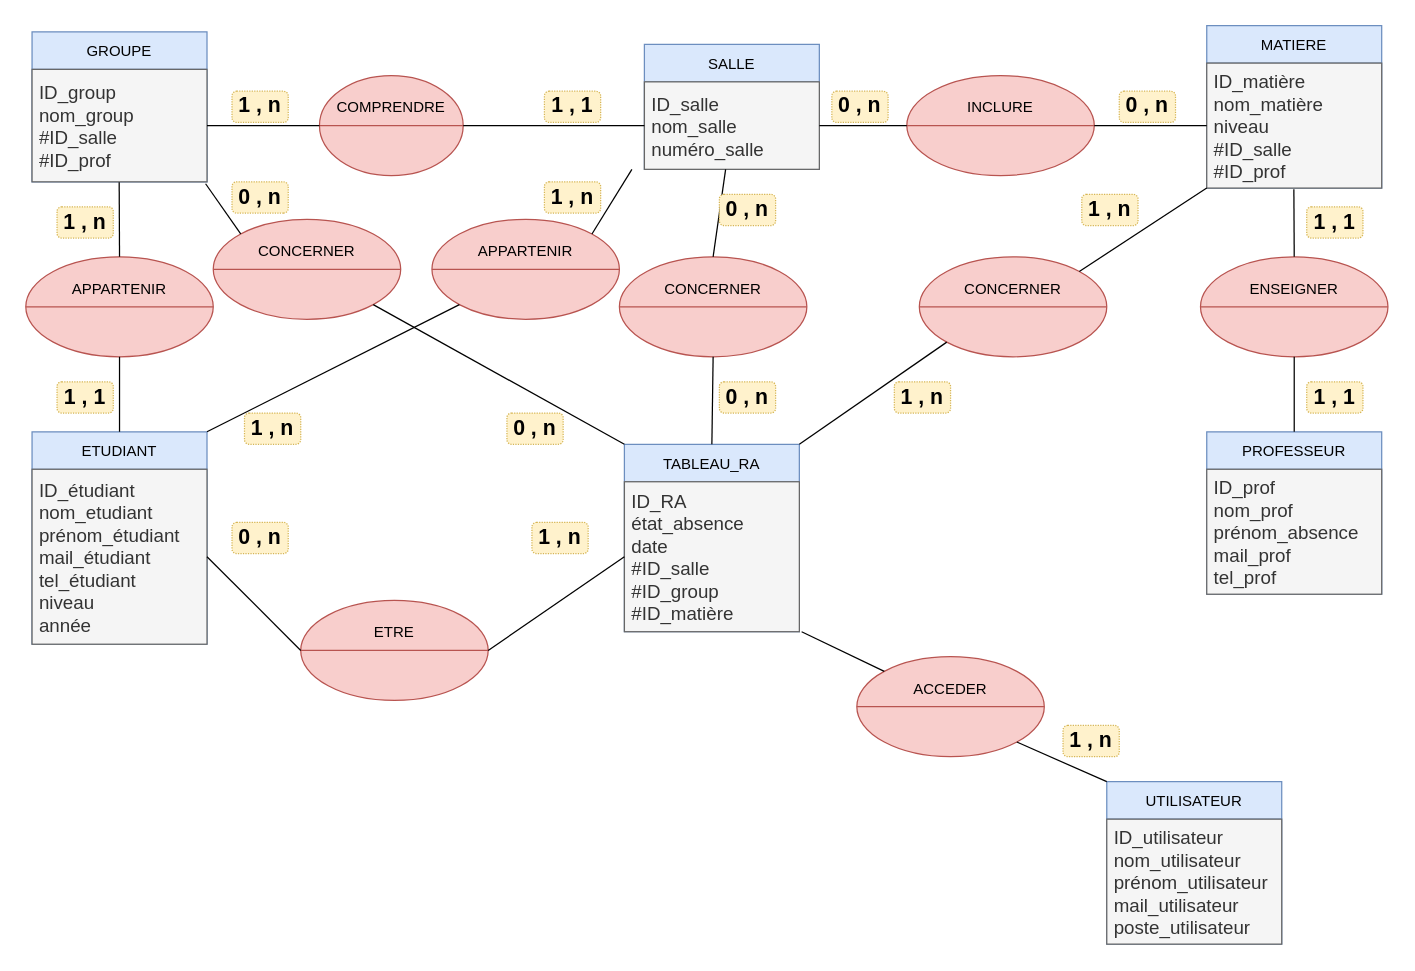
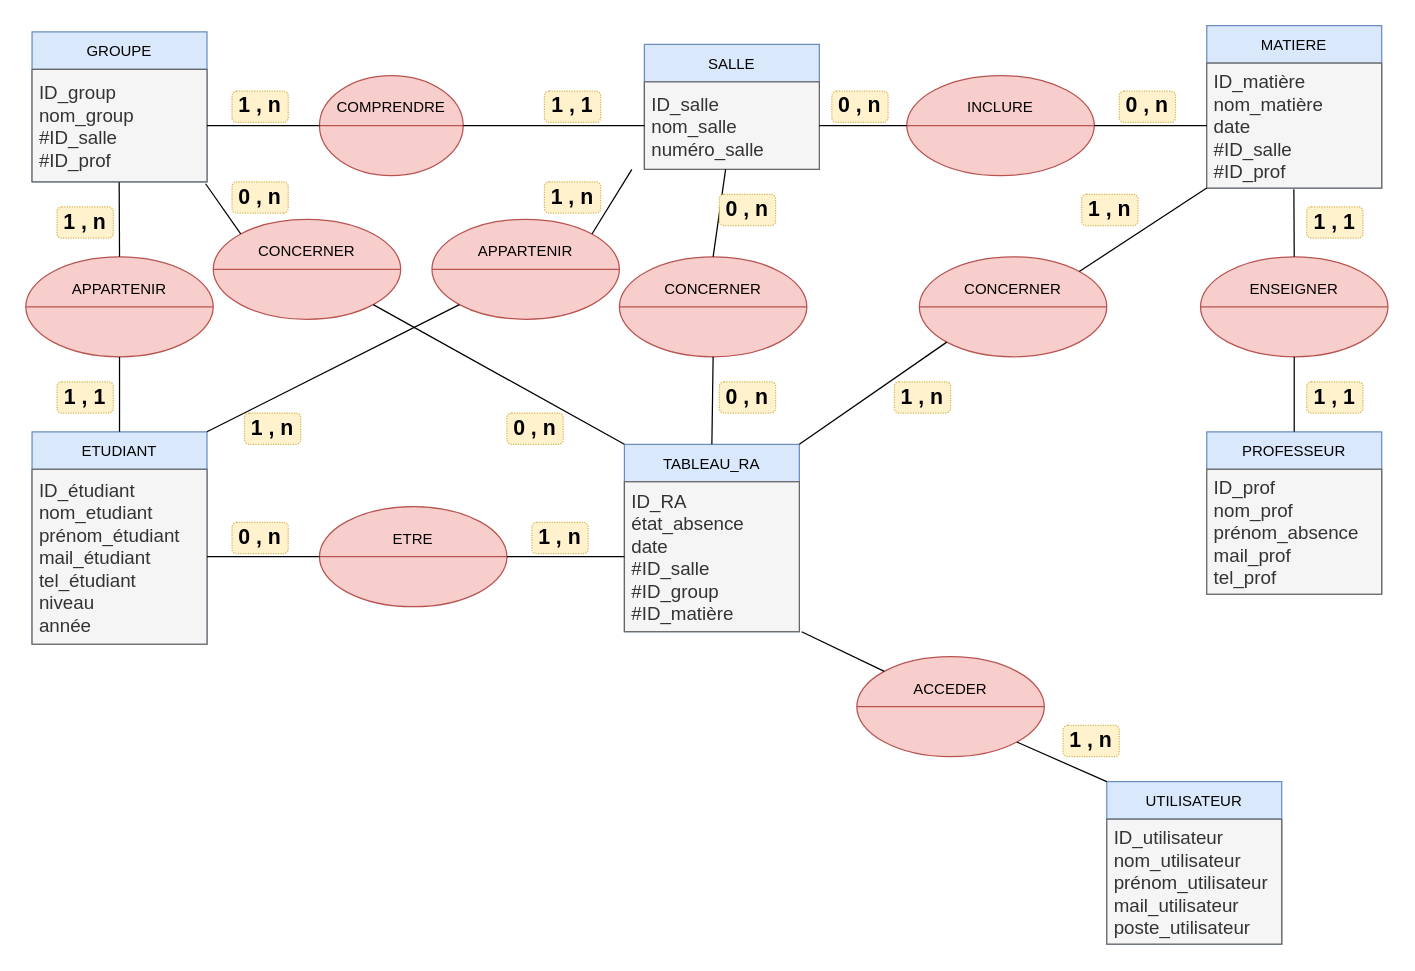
(1264, 82) -> (1264, 82)
(394, 651) -> (413, 557)
